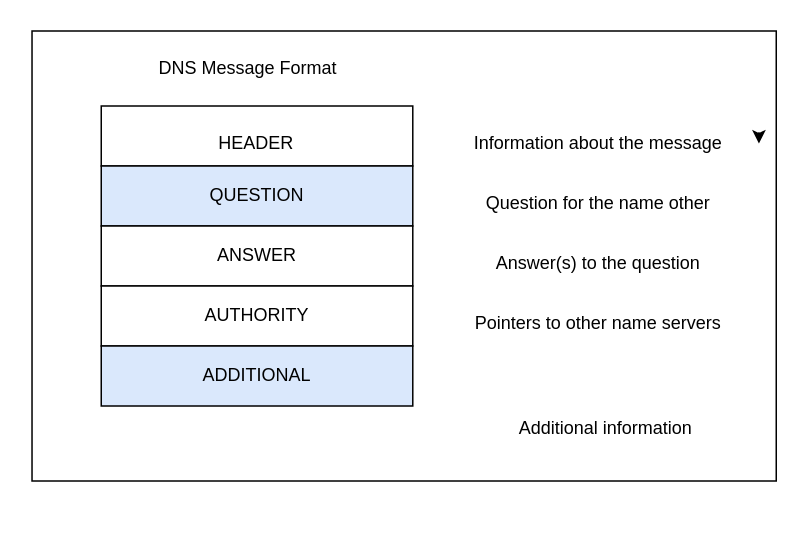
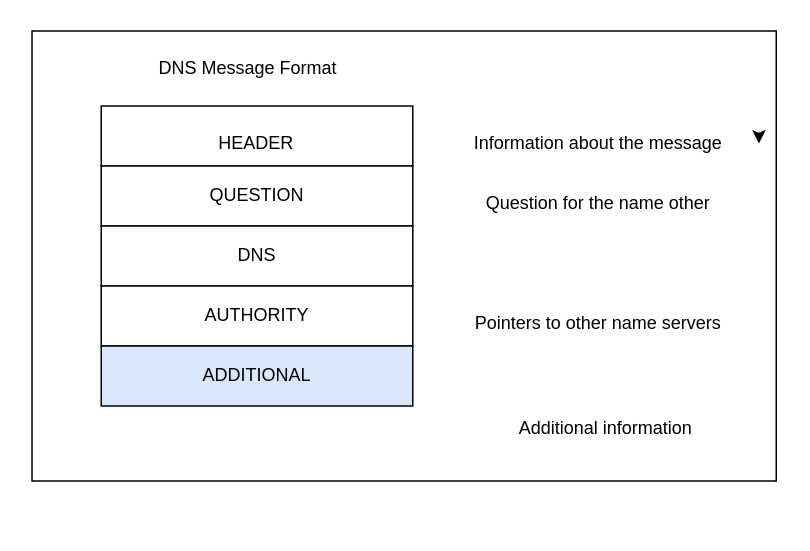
(257, 196) -> (257, 196)
(257, 256) -> (257, 256)
(599, 263) -> none
